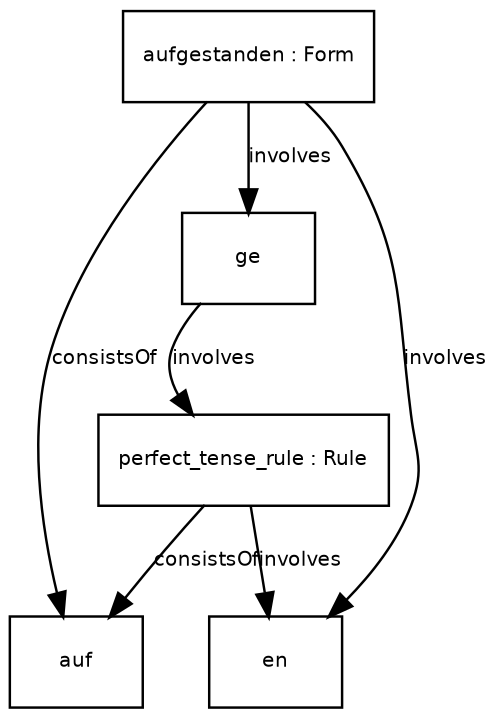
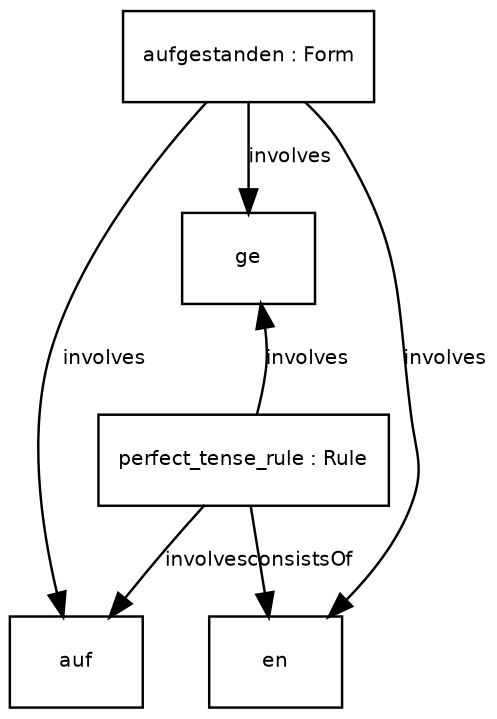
(173, 346) -> (266, 373)
(105, 359) -> (105, 359)
(207, 561) -> (207, 561)
(300, 561) -> (300, 561)
